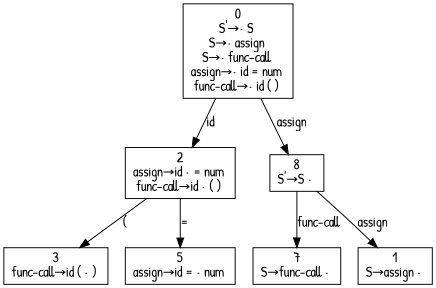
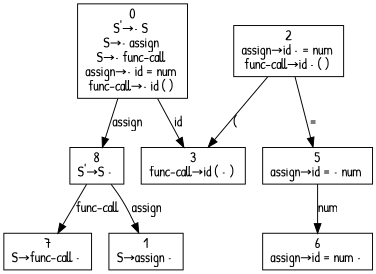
(206, 118) -> (168, 119)
none -> (318, 252)
